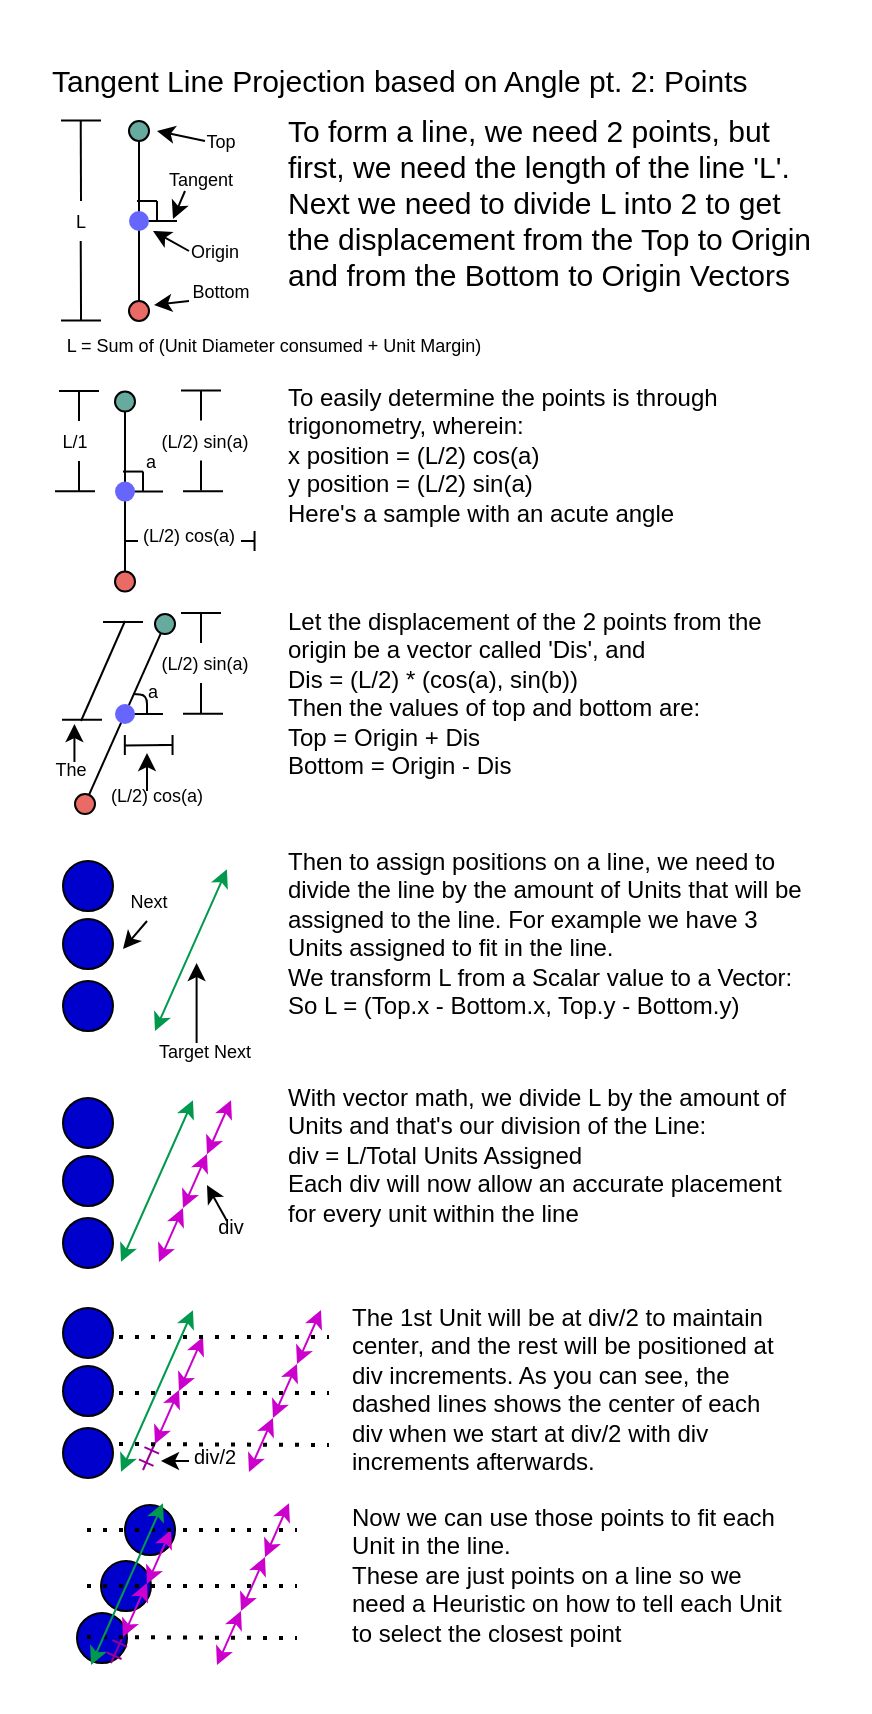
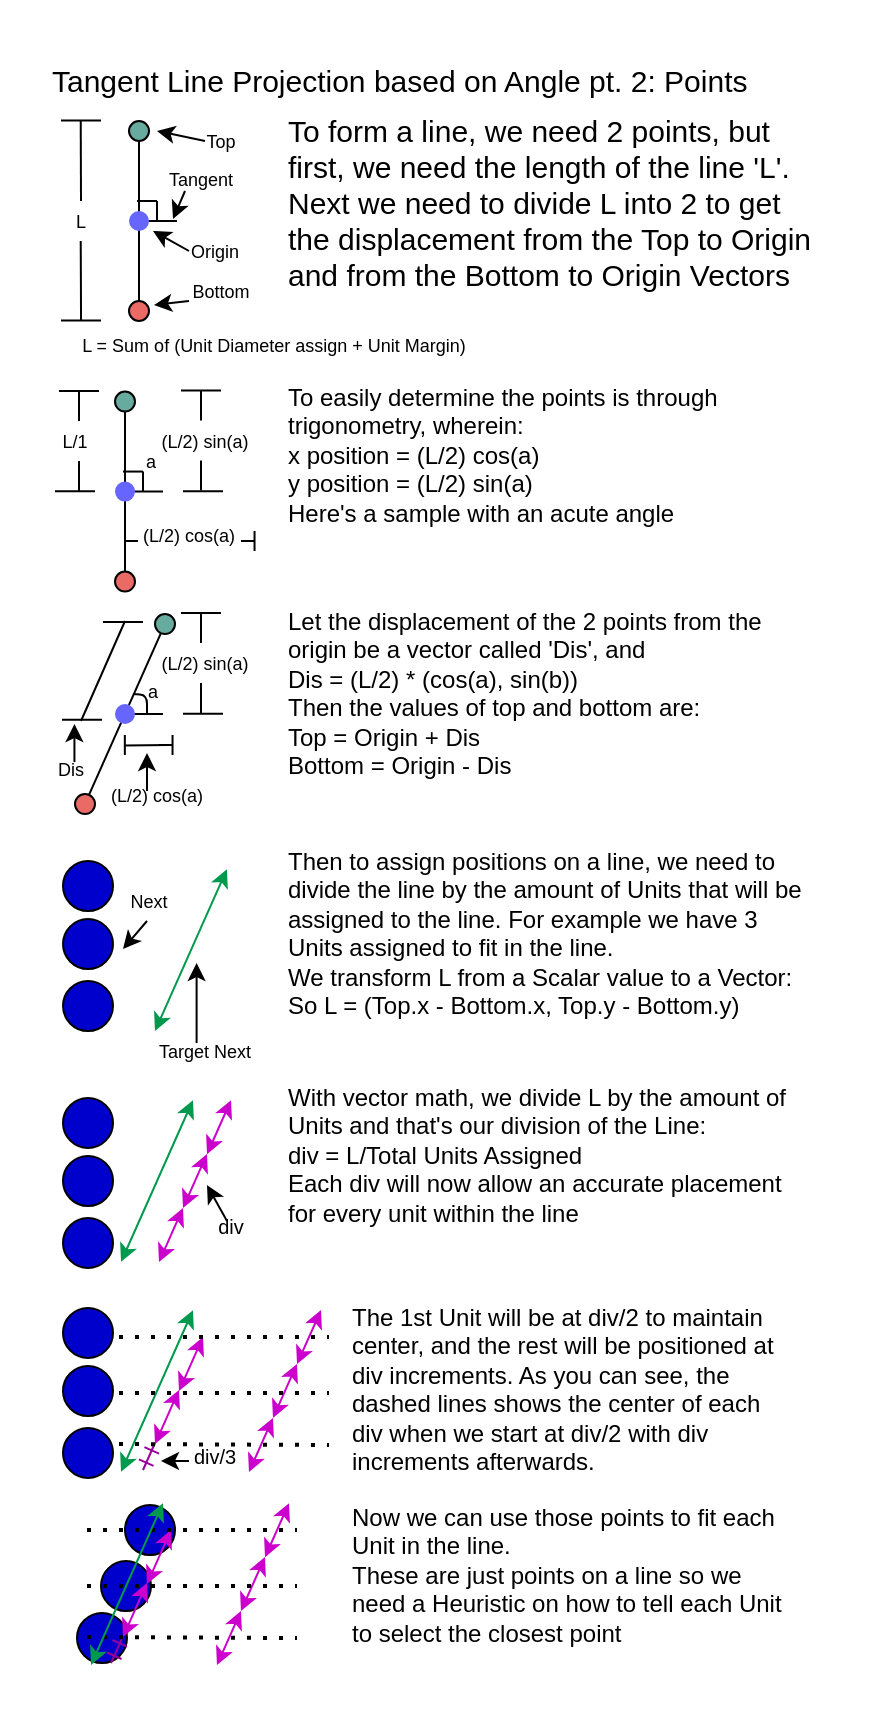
(280, 345) -> (280, 345)
(72, 769) -> (72, 769)
(216, 1457) -> (216, 1457)
